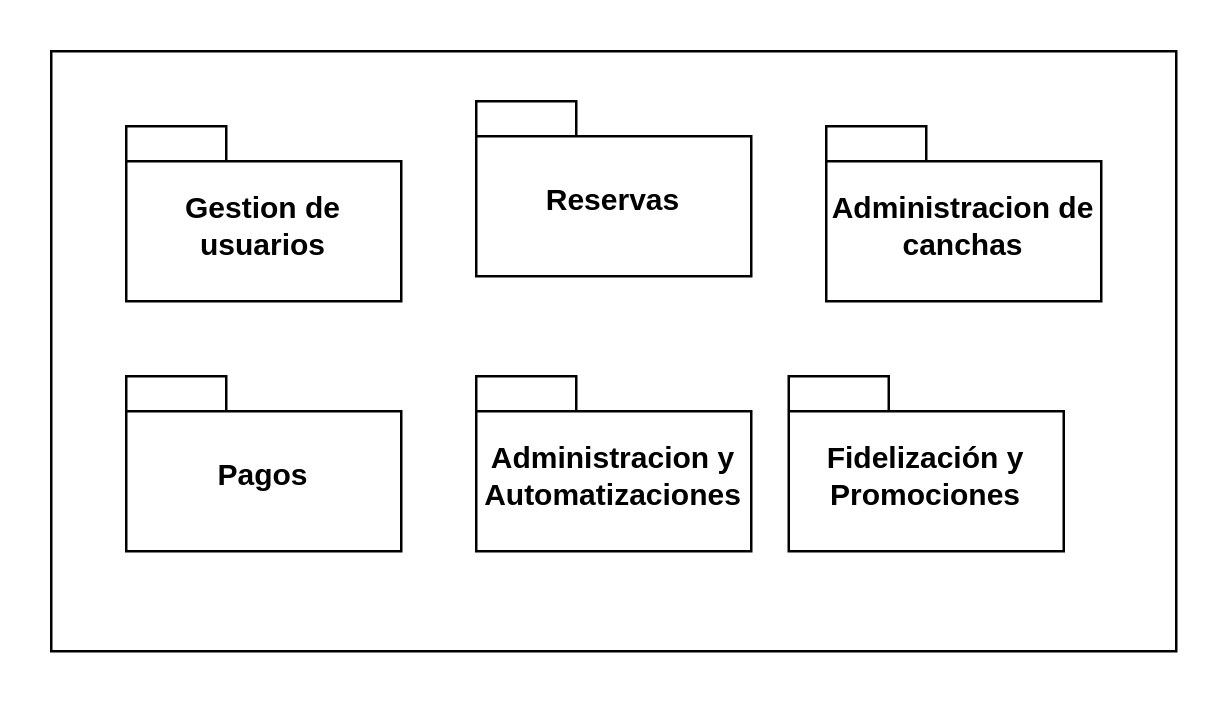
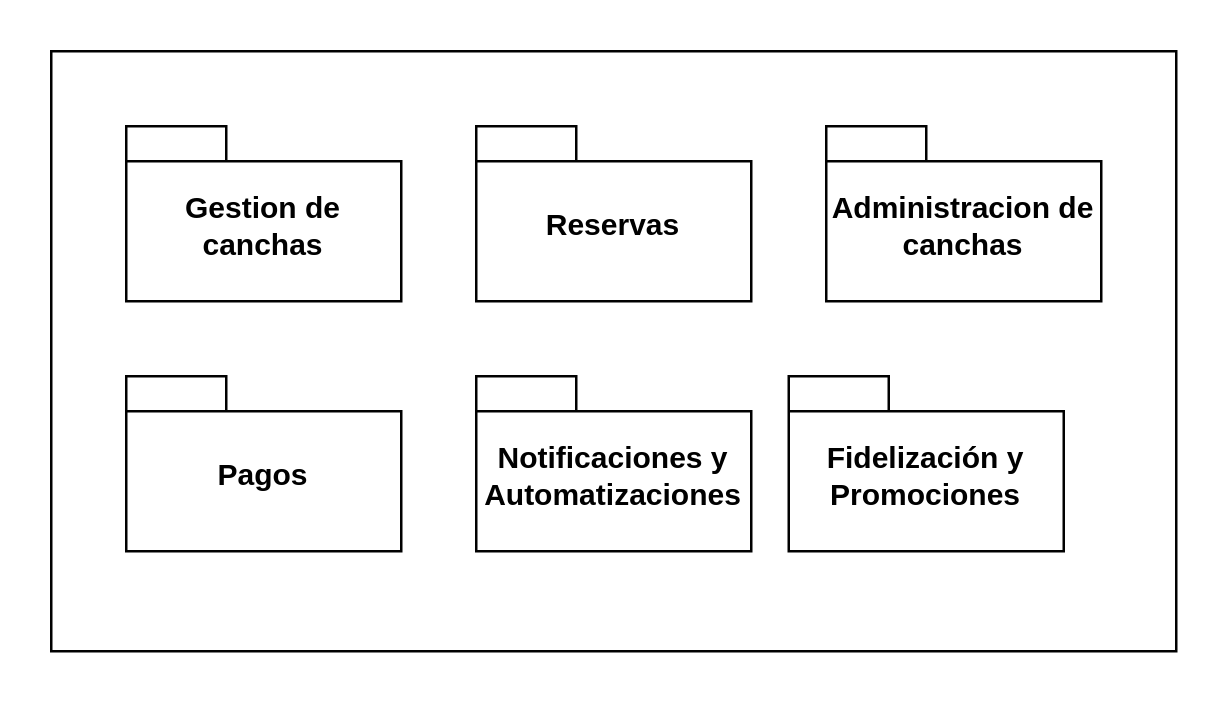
(614, 189) -> (614, 214)
(264, 226) -> (264, 226)
(614, 476) -> (614, 476)
